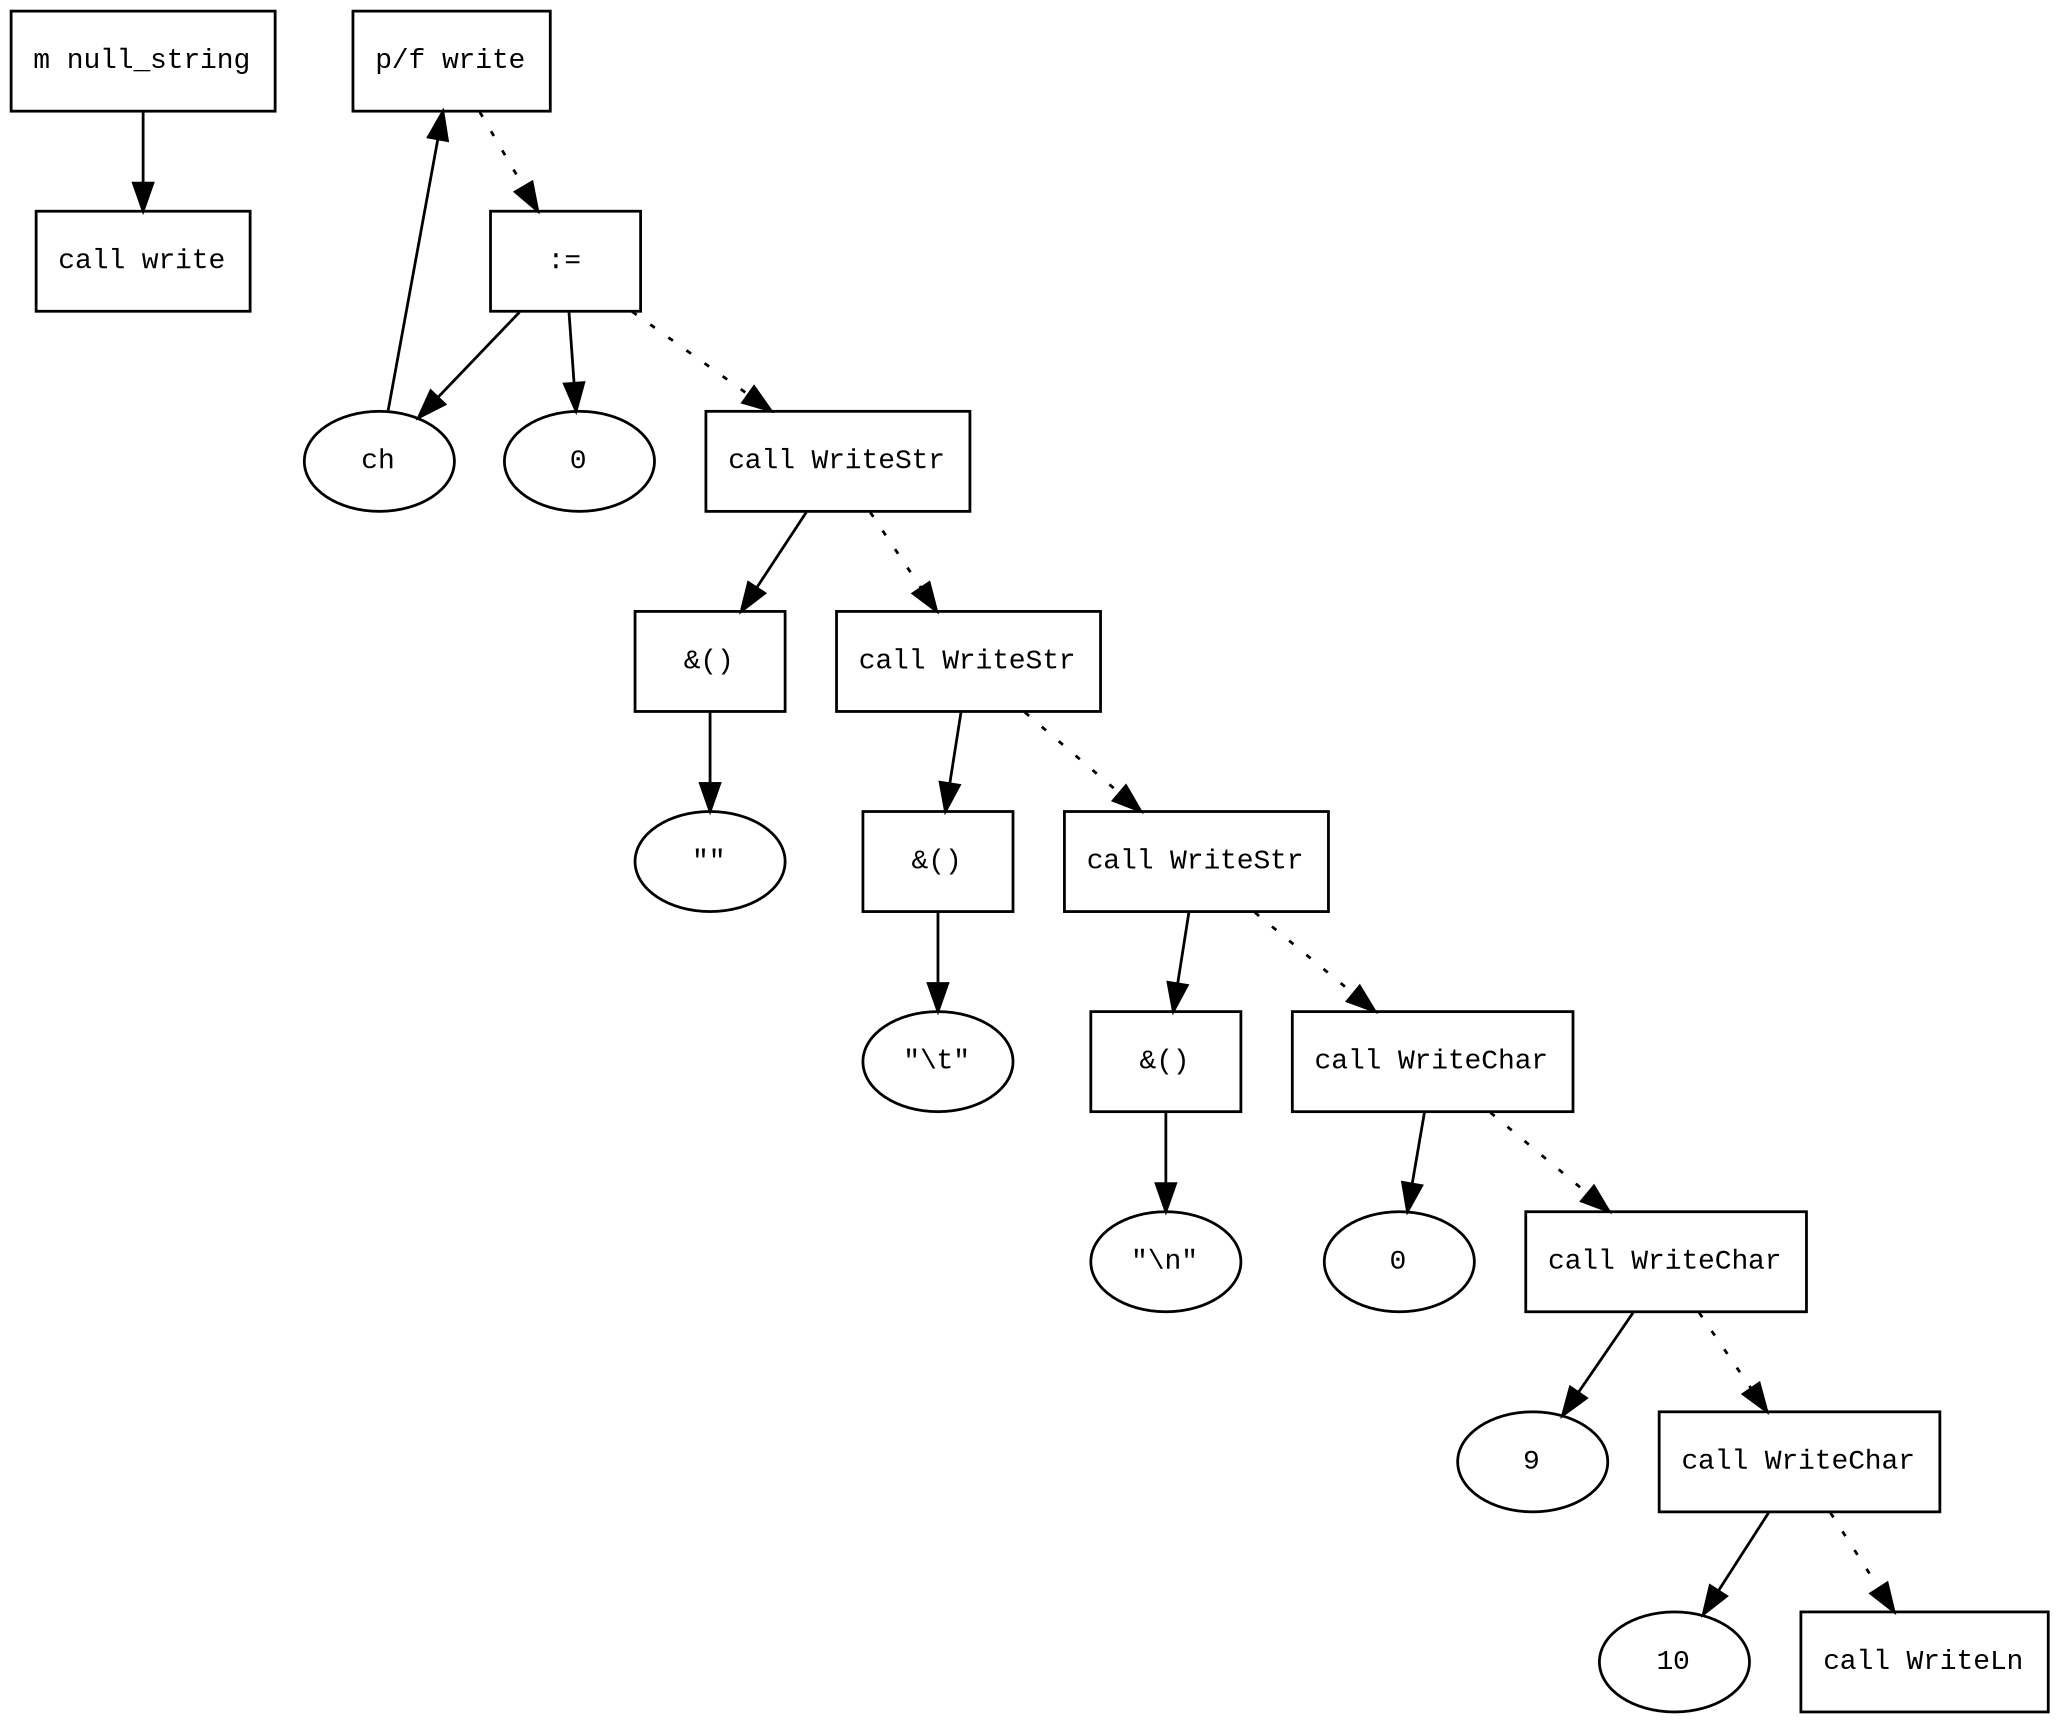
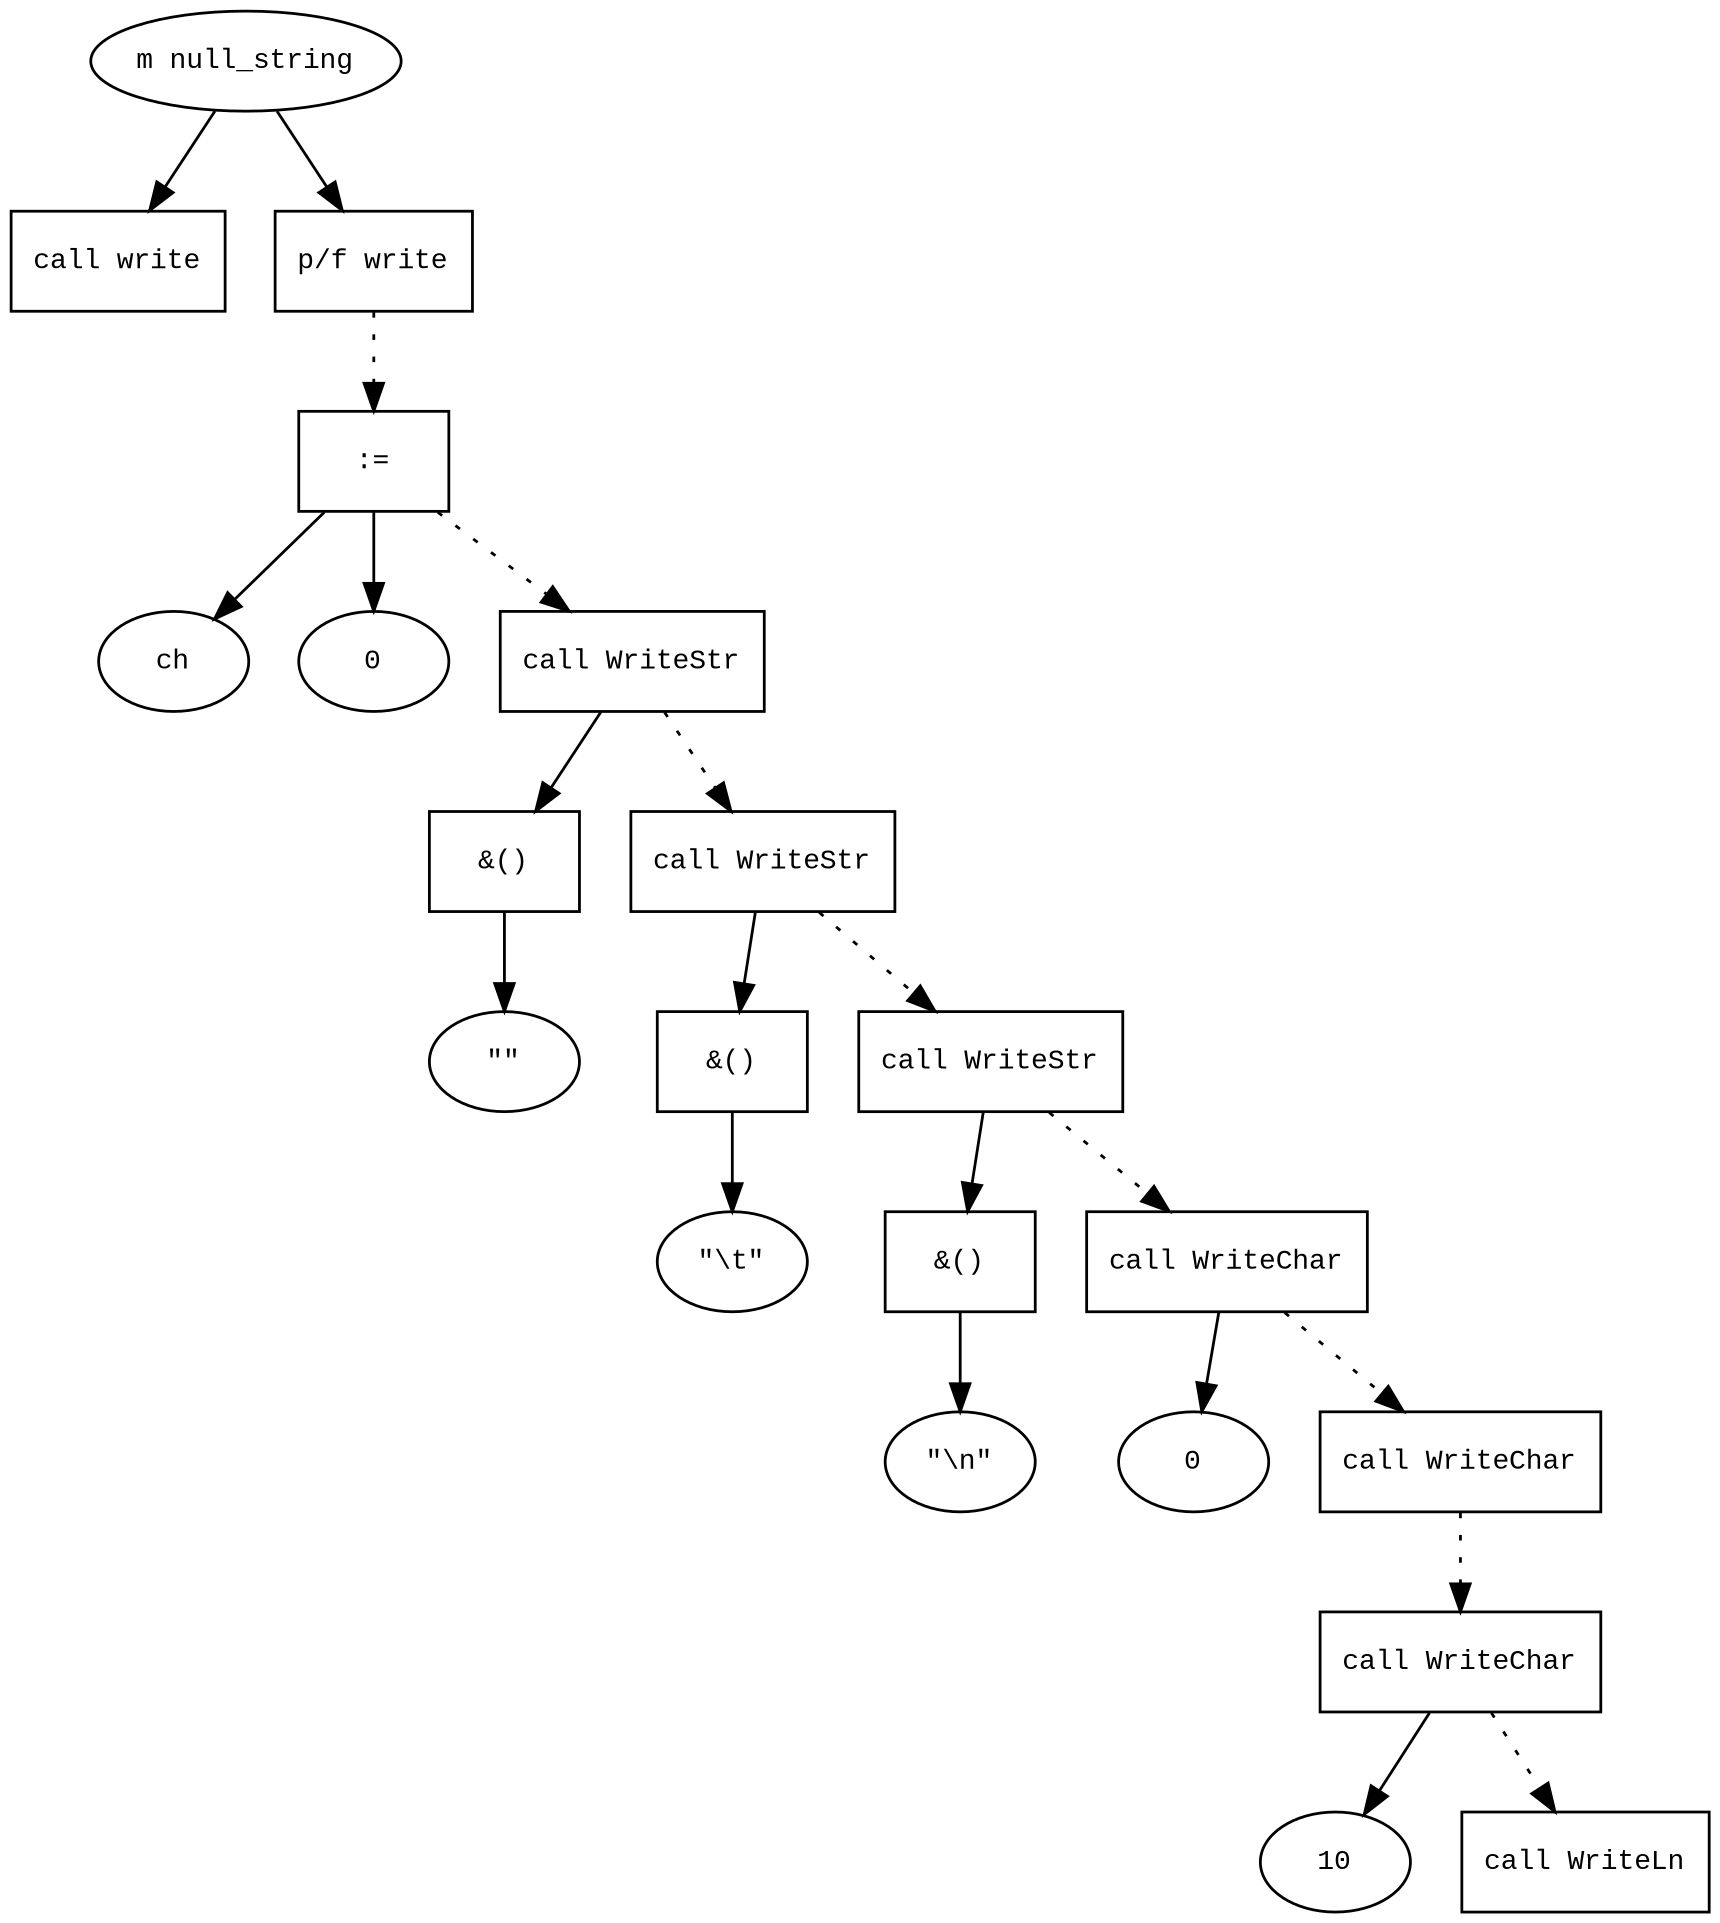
(143, 61) -> (246, 61)
(413, 275) -> (302, 149)
(1533, 1462) -> none
